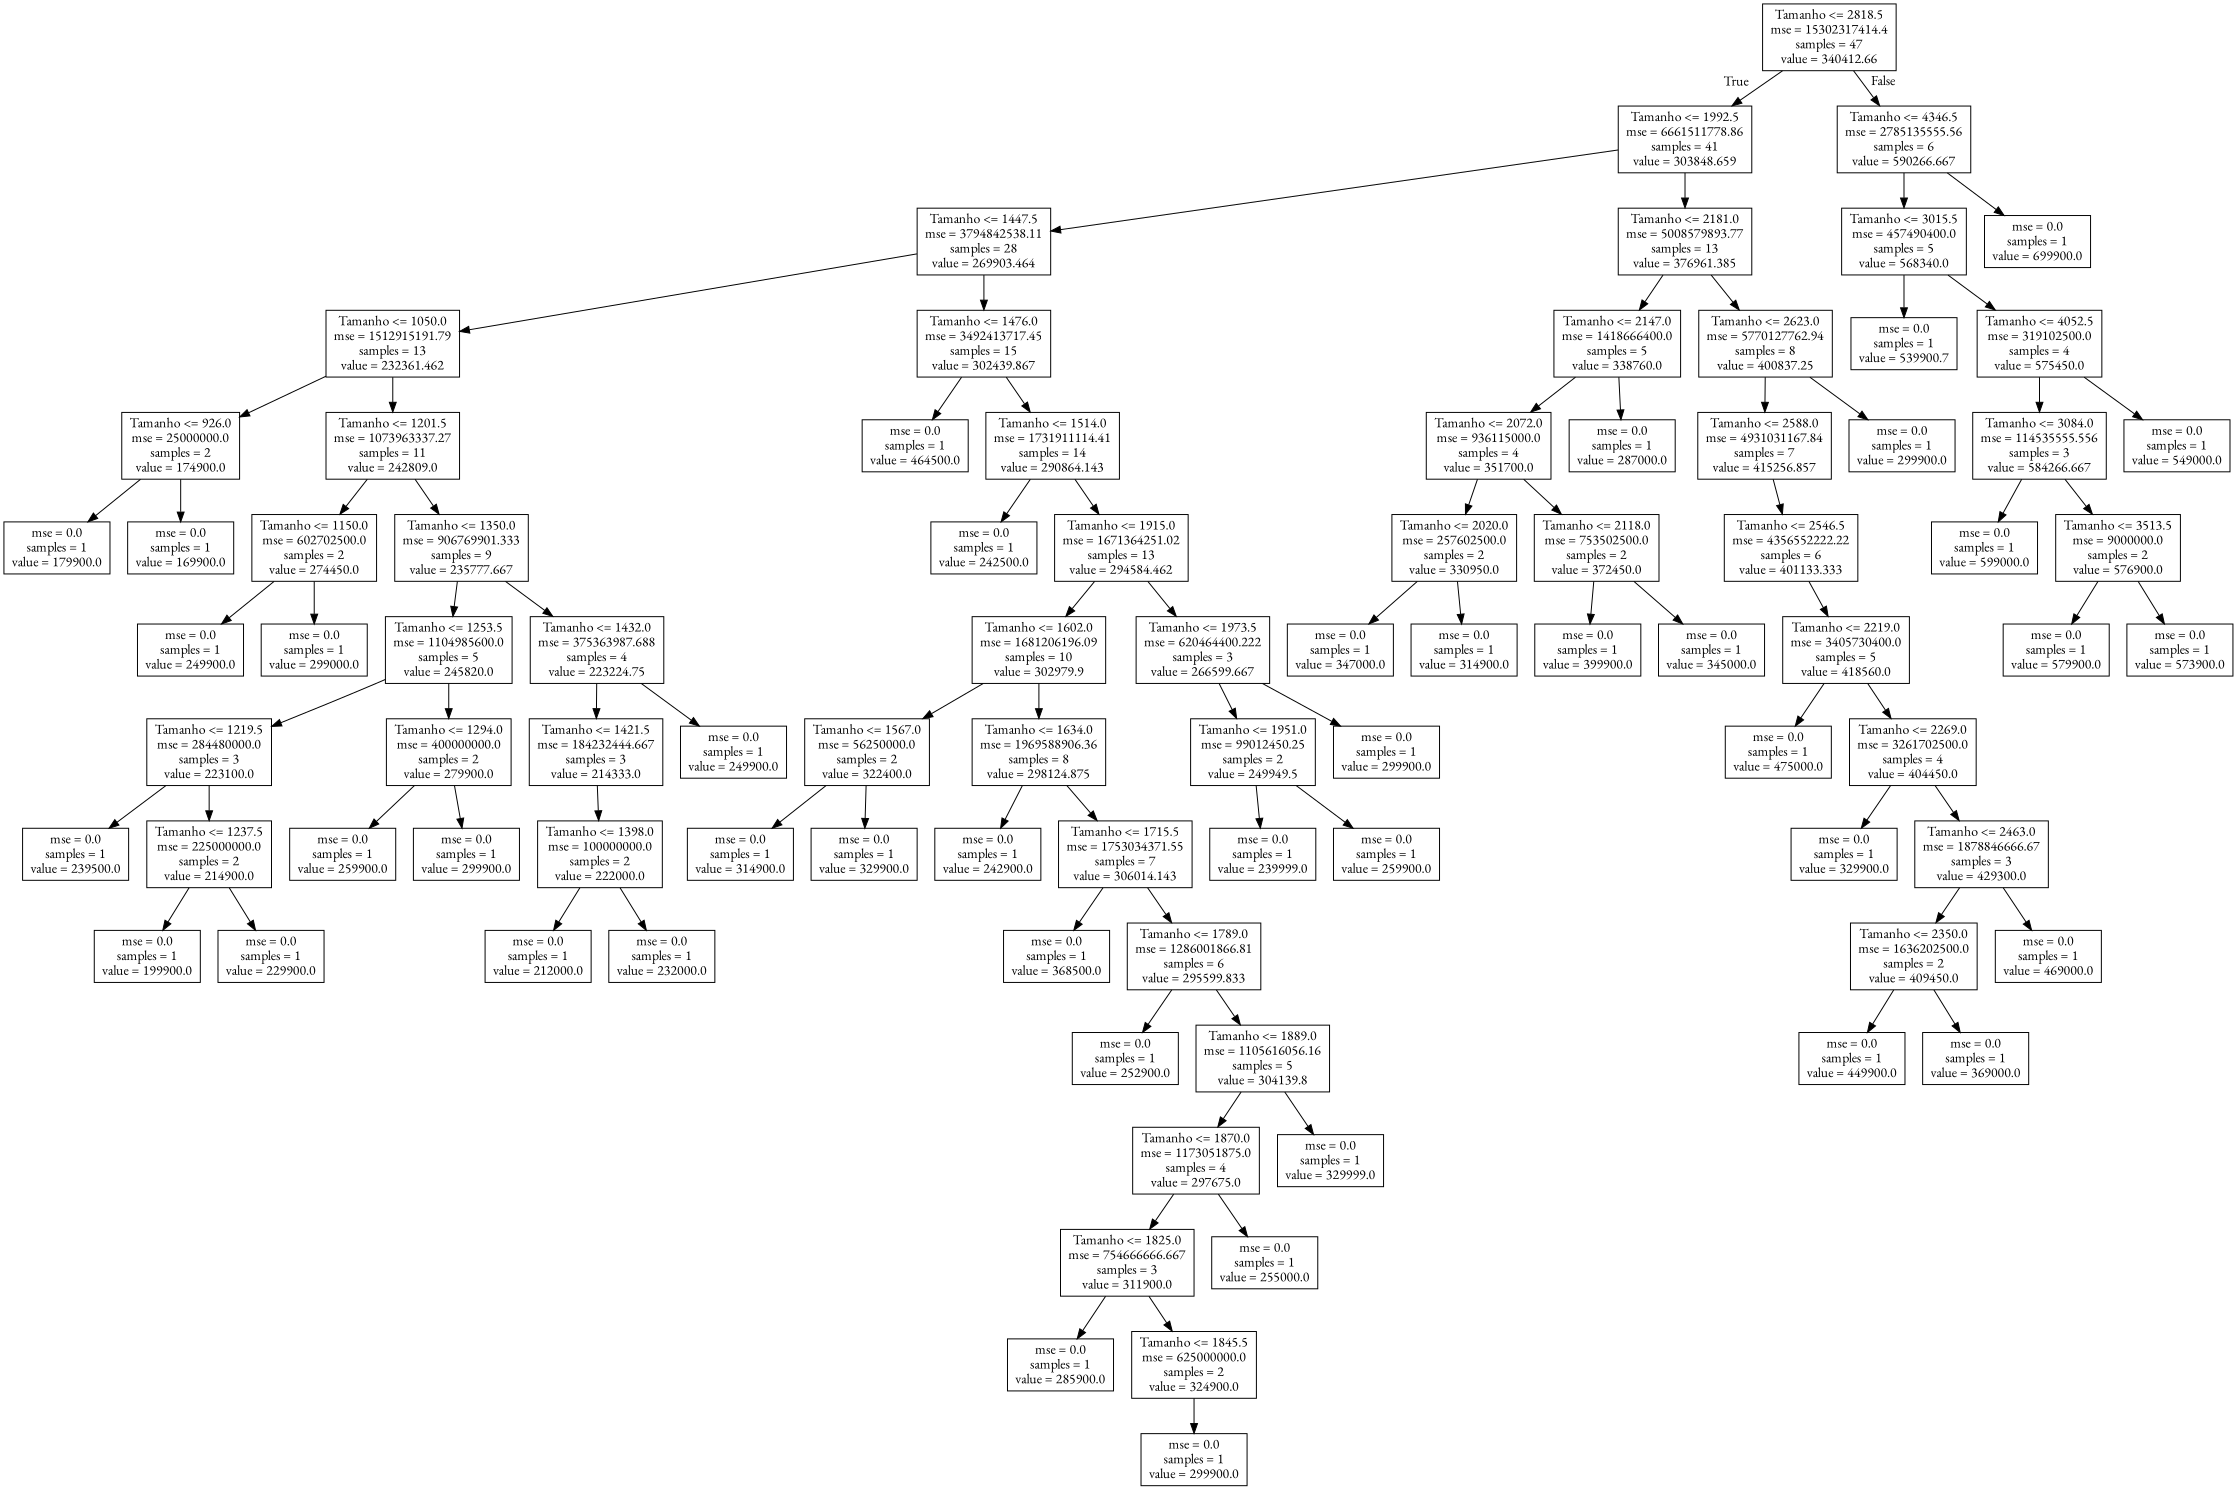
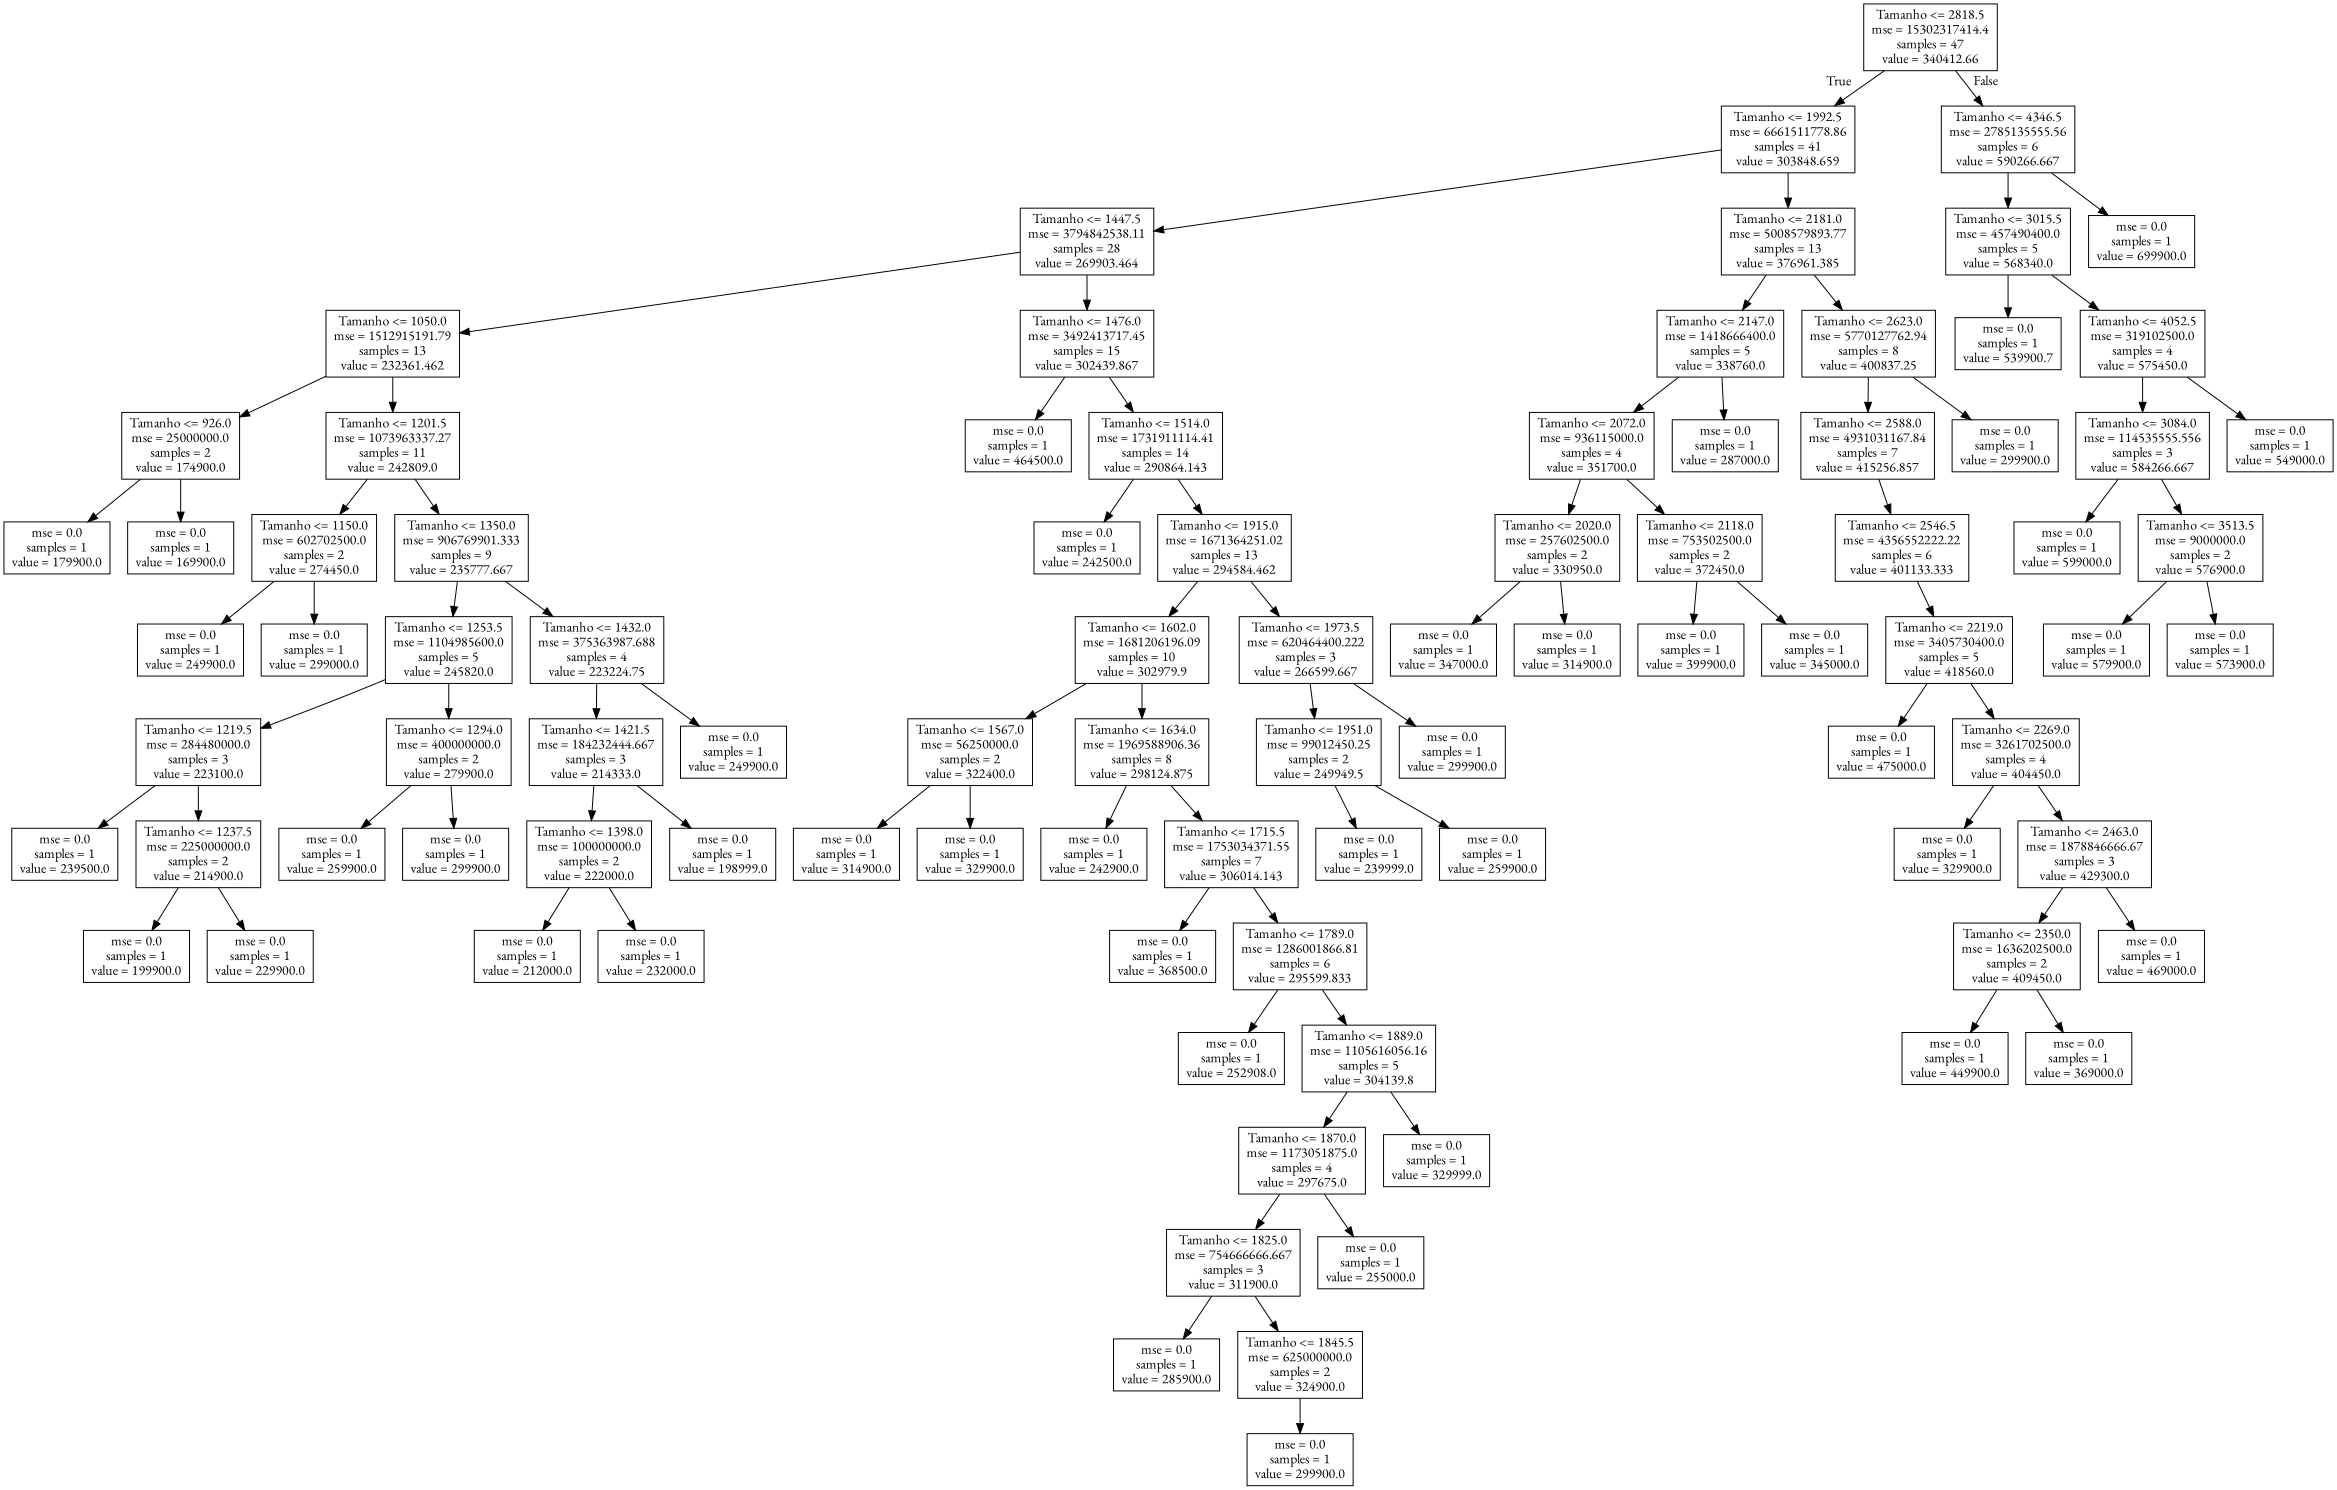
none -> (723, 854)
(1125, 1059) -> (1231, 1059)
